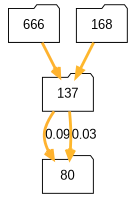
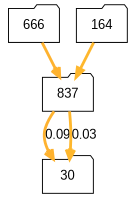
(102, 25) -> (102, 25)
(68, 94) -> (68, 94)
(68, 176) -> (68, 176)
